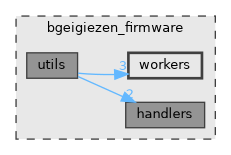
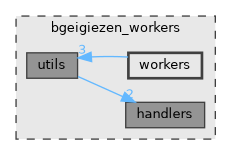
(116, 29) -> (116, 29)
(96, 74) -> (110, 57)
